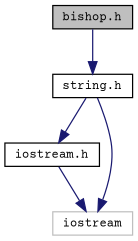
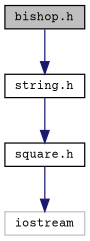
(112, 148) -> none
(52, 155) -> (45, 155)
